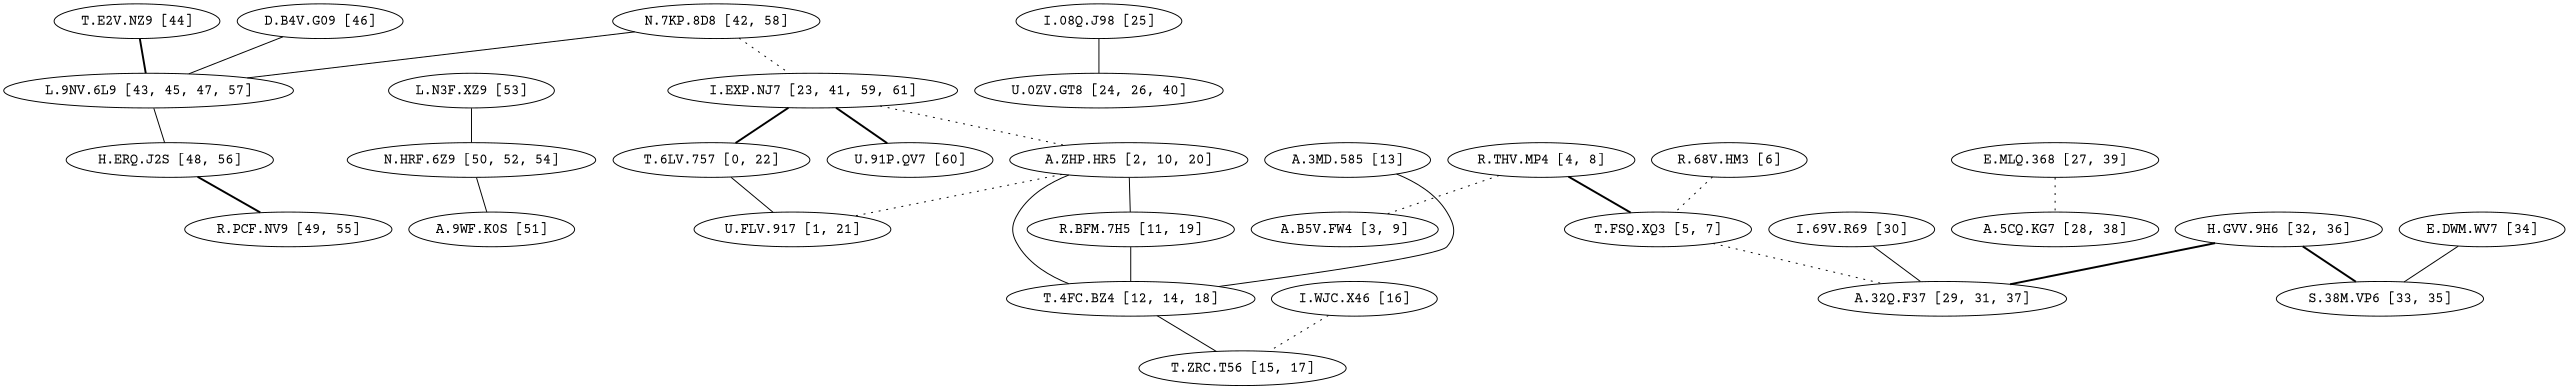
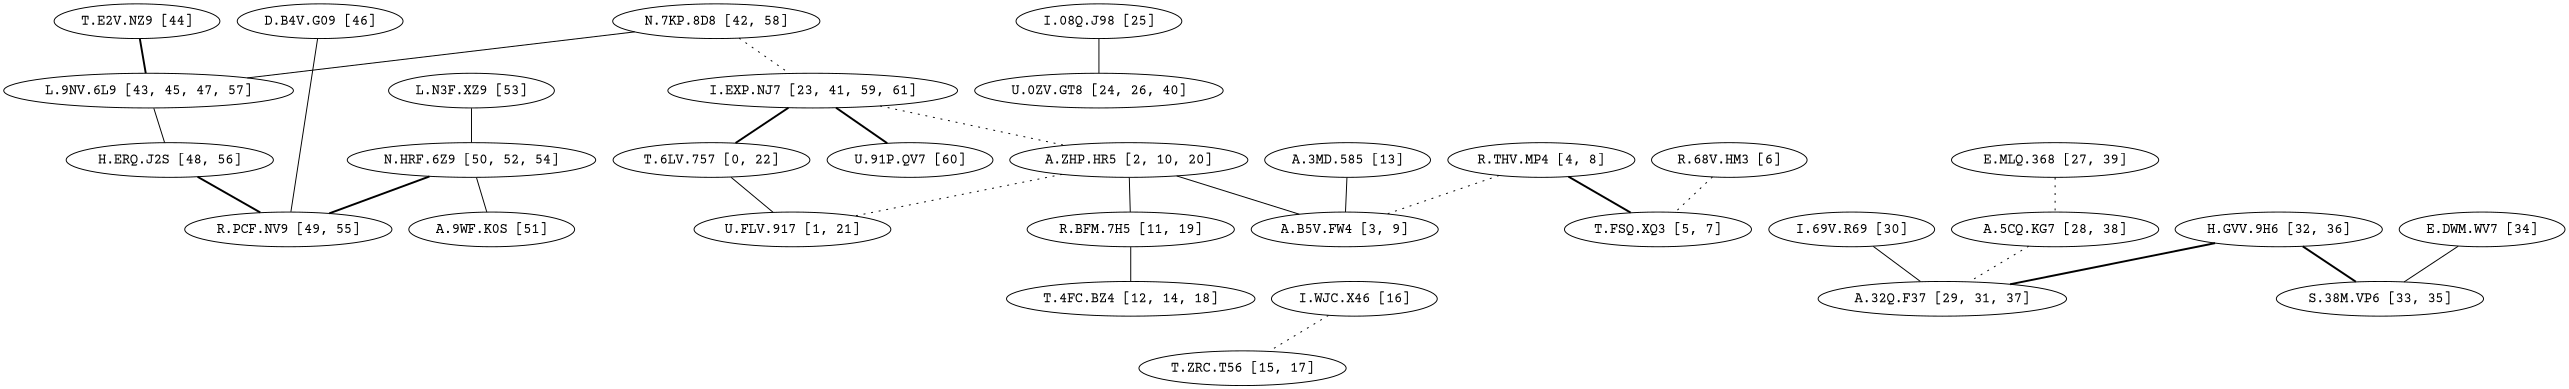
(236, 55) -> (304, 125)
none -> (379, 195)
(1013, 229) -> (1238, 195)
(1384, 262) -> (1346, 195)
(1798, 264) -> (1999, 264)
(1187, 334) -> none
